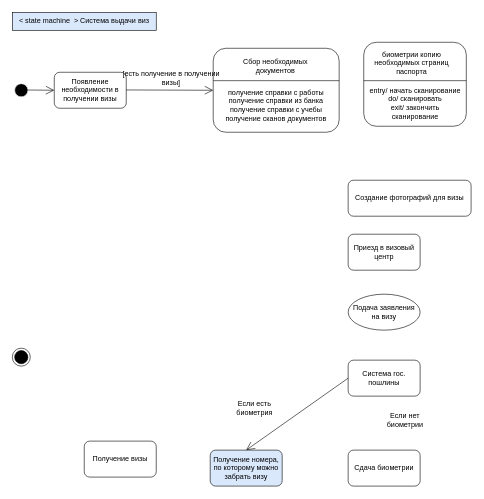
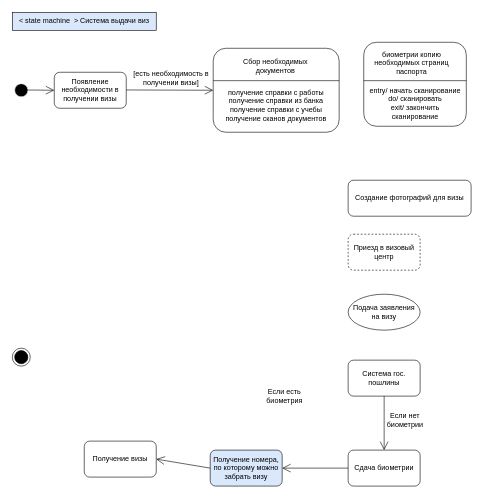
(171, 78) -> (171, 78)
(384, 252) -> (384, 252)
(255, 408) -> (285, 396)
(298, 414) -> none
none -> (384, 423)
none -> (184, 464)
none -> (316, 468)
